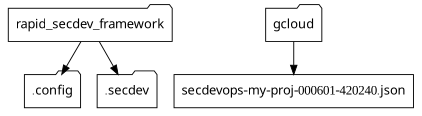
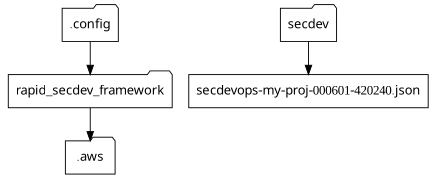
(294, 25) -> (308, 25)
(74, 54) -> (90, 53)
(127, 91) -> (90, 157)
